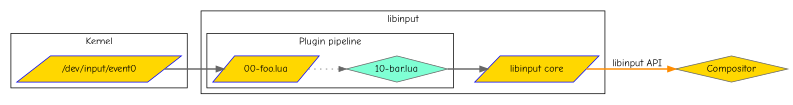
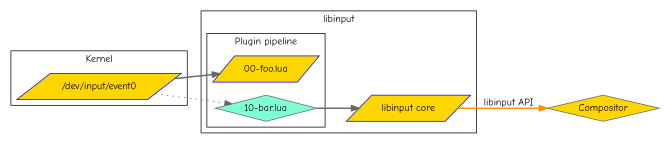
(324, 69) -> (192, 99)
